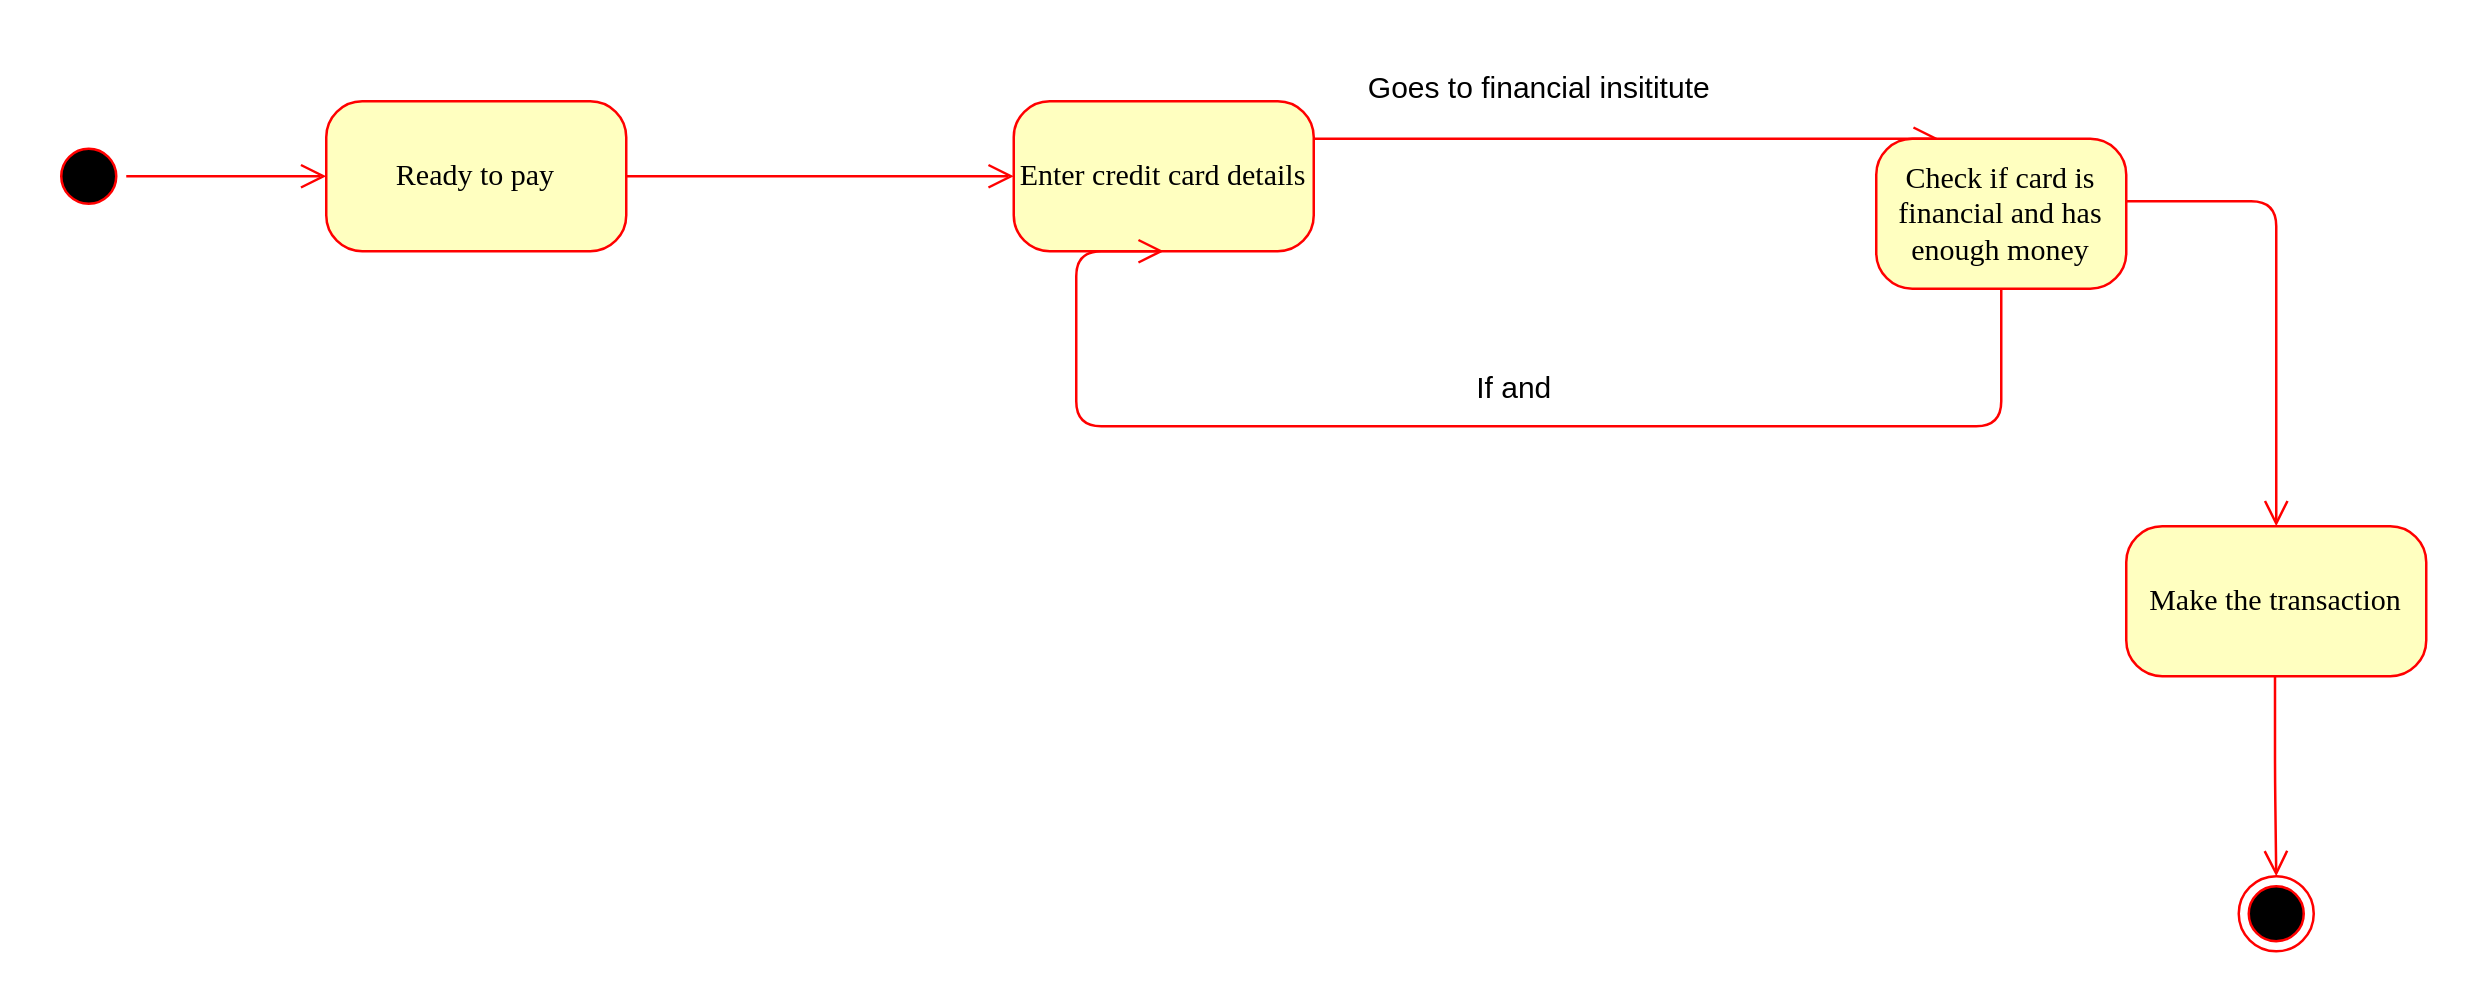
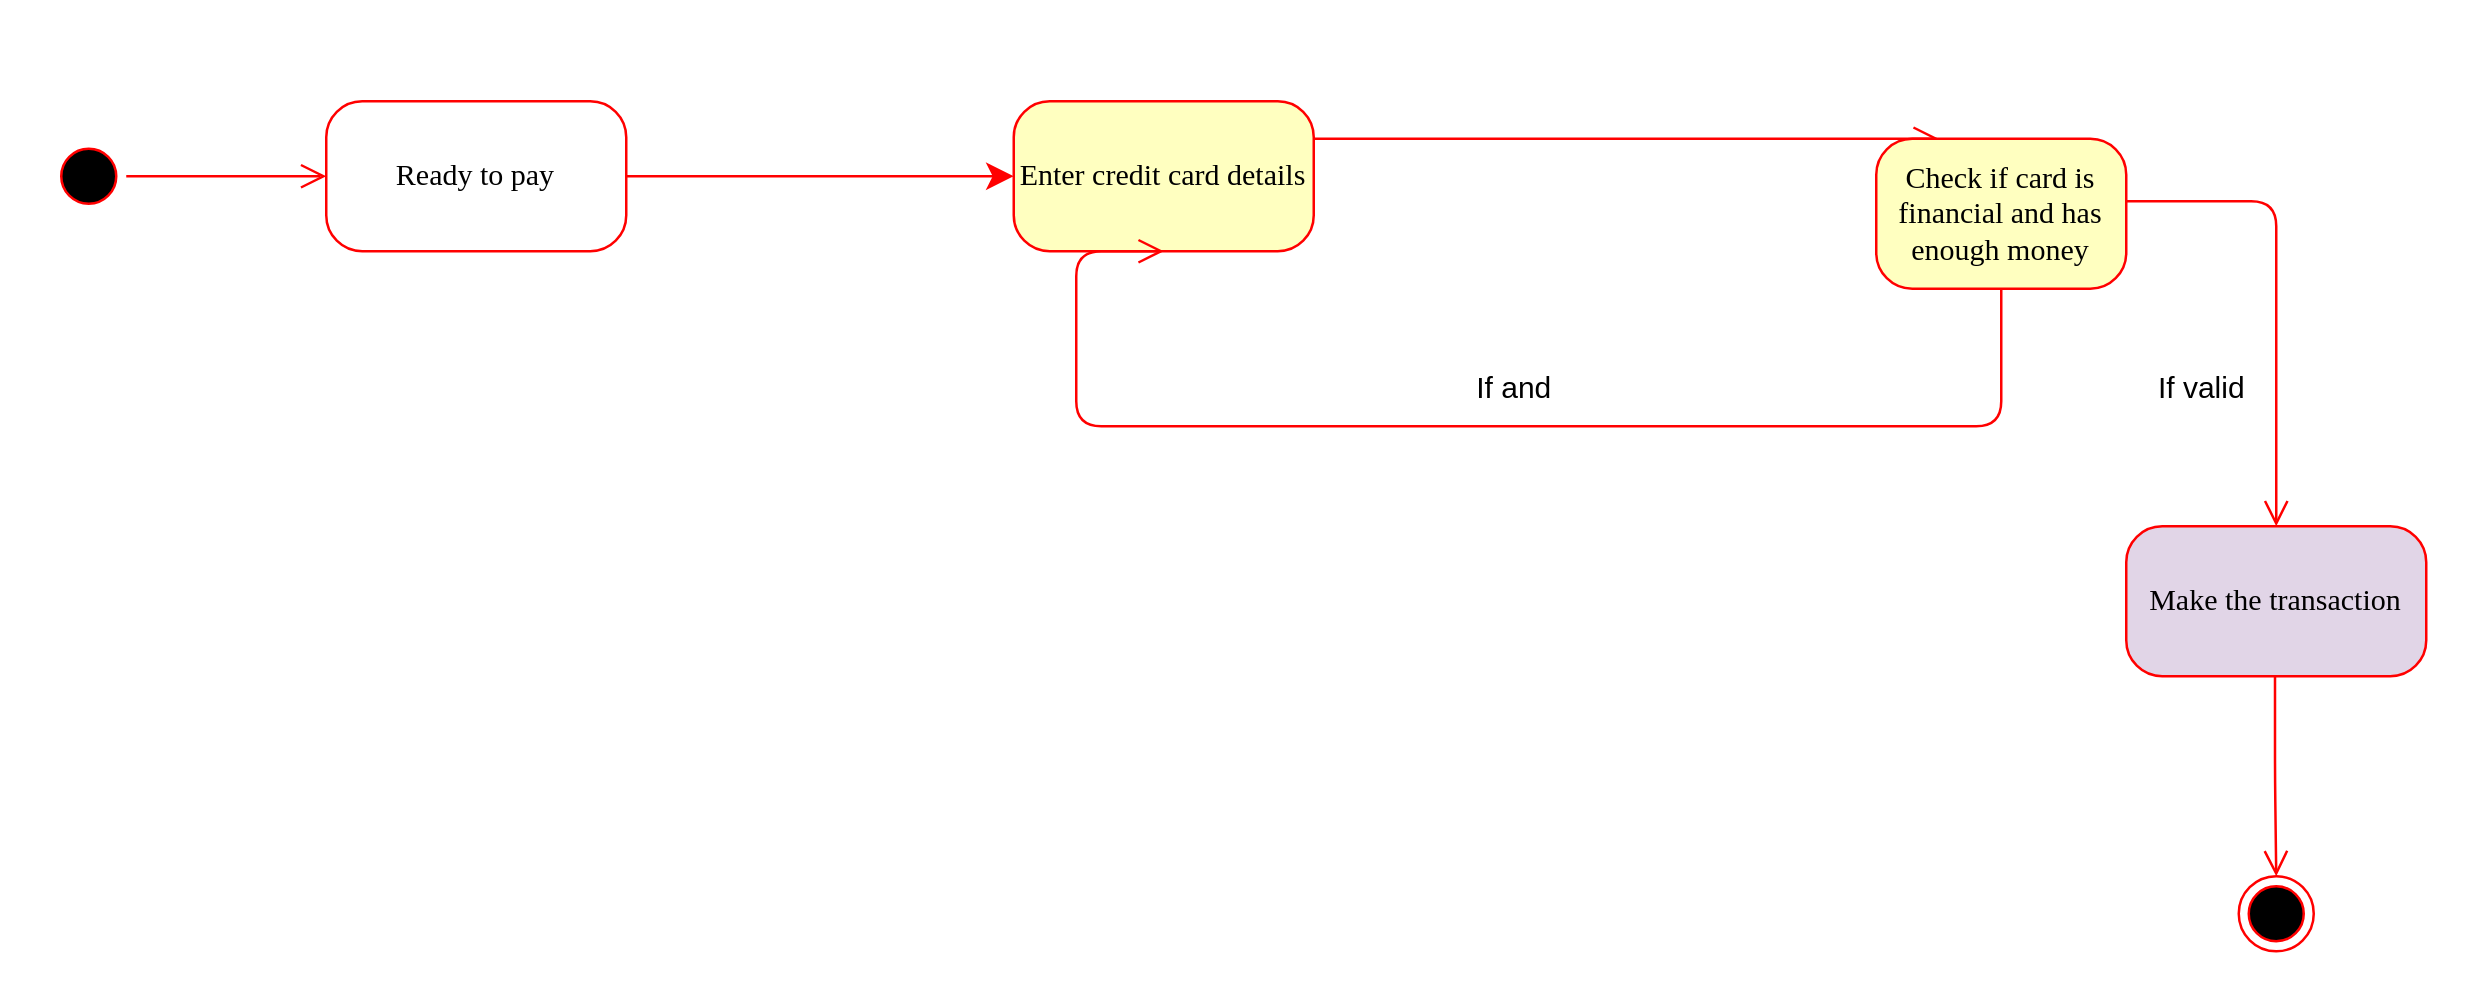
(1539, 89) -> none
(476, 176) -> (476, 176)
(998, 176) -> (992, 176)
none -> (2201, 389)
(2276, 601) -> (2276, 601)
